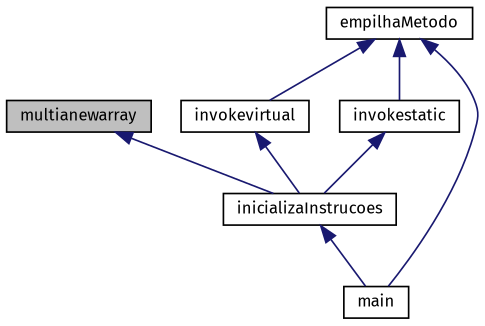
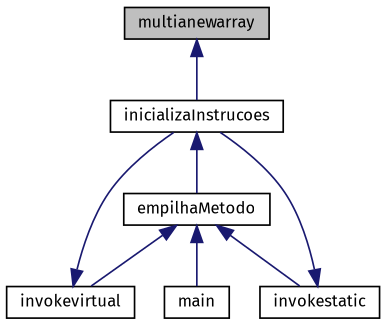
(348, 263) -> (197, 171)
